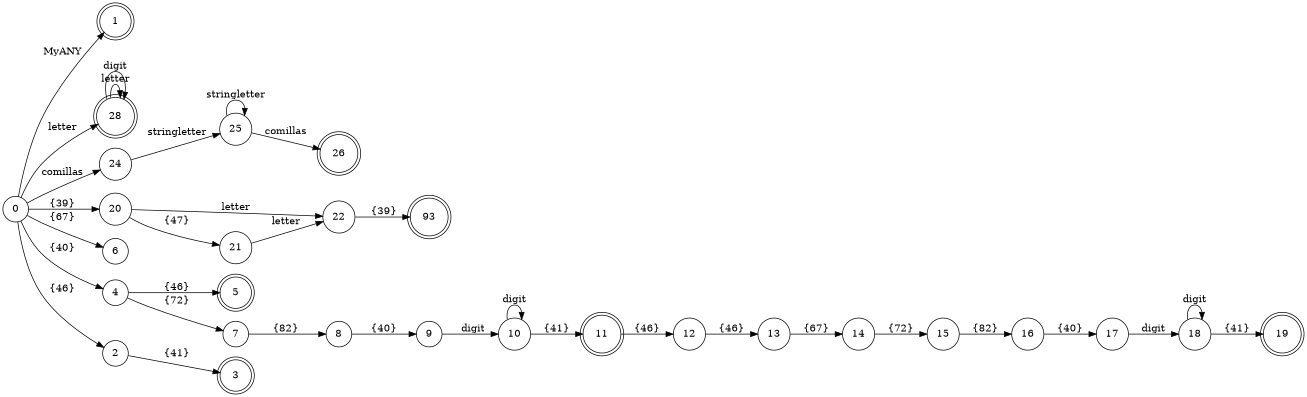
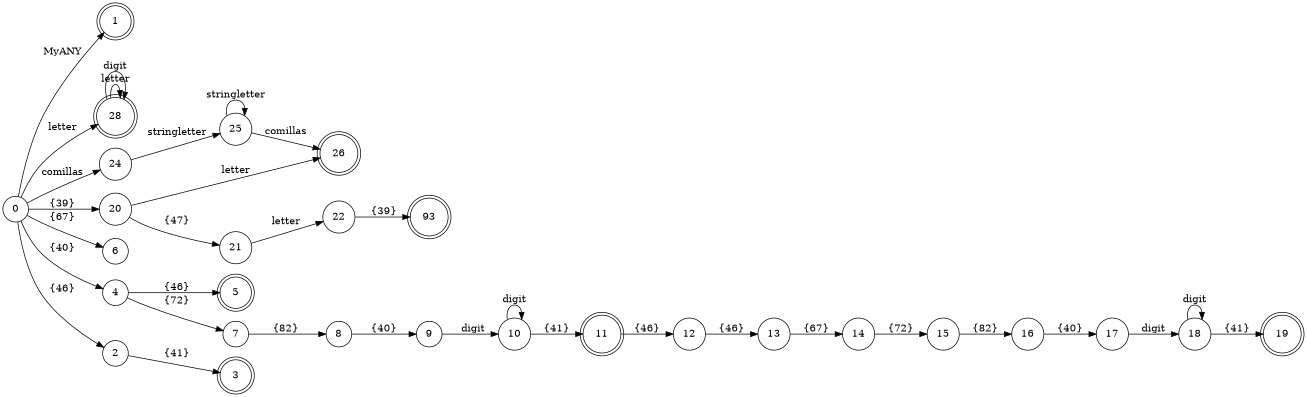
(224, 213) -> (222, 183)
